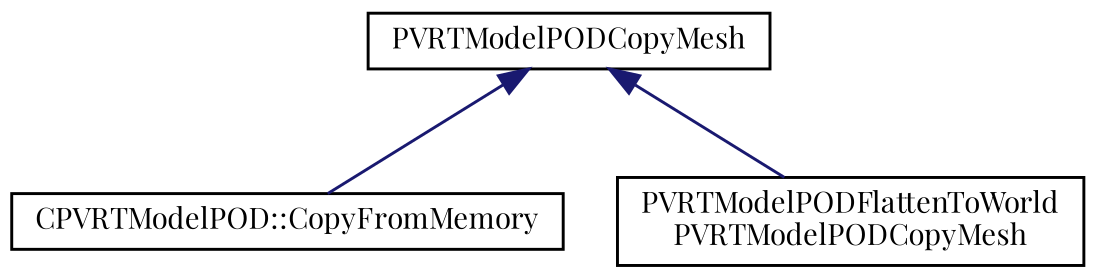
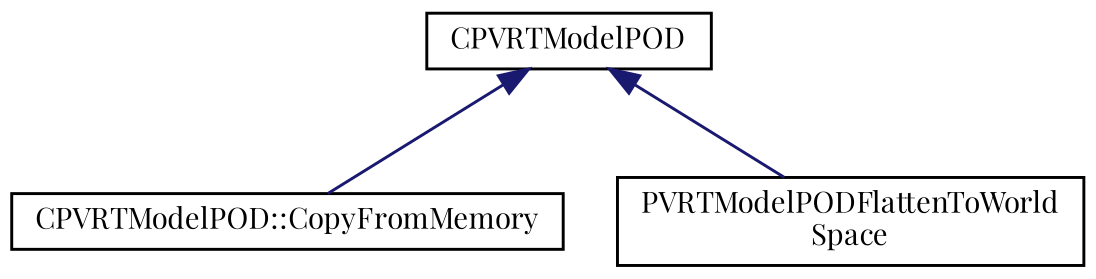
(569, 41) -> (569, 41)
(851, 221) -> (851, 221)
